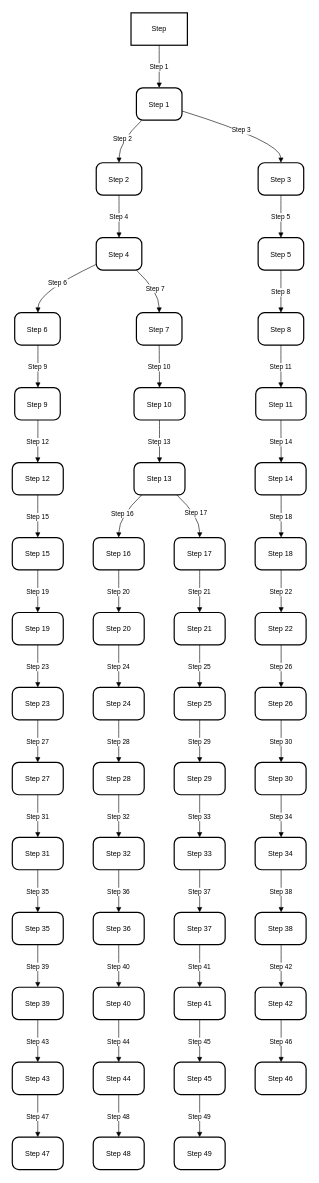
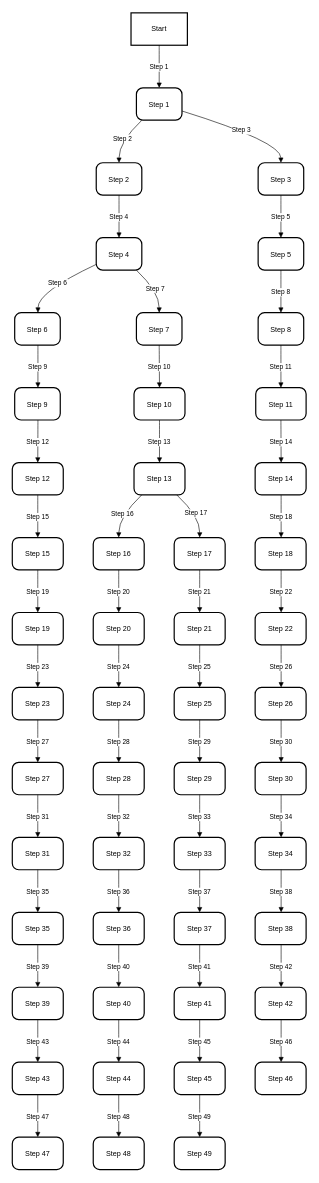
(159, 29) -> (159, 29)
